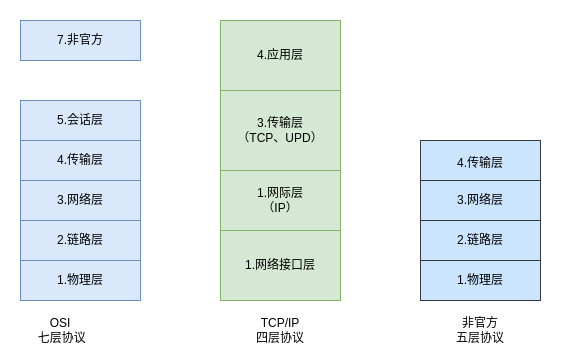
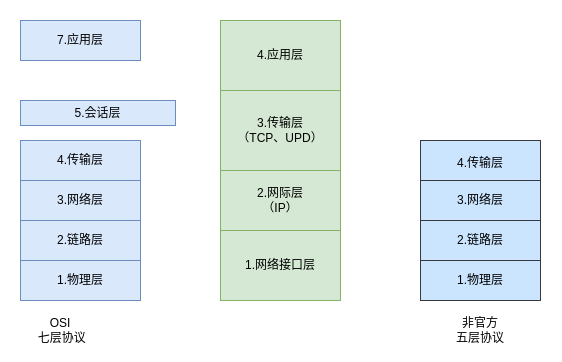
(81, 41) -> (81, 41)
(81, 121) -> (98, 113)
(281, 201) -> (281, 201)
(281, 331) -> none
